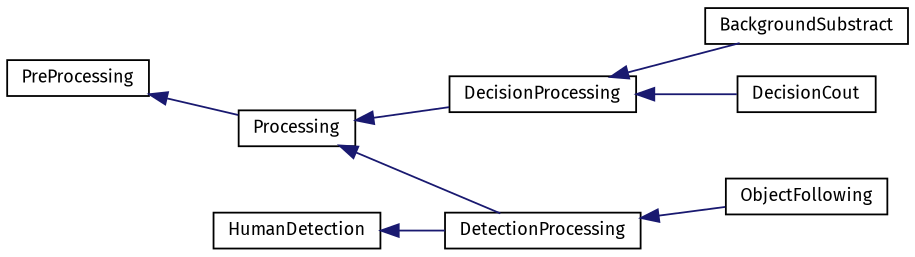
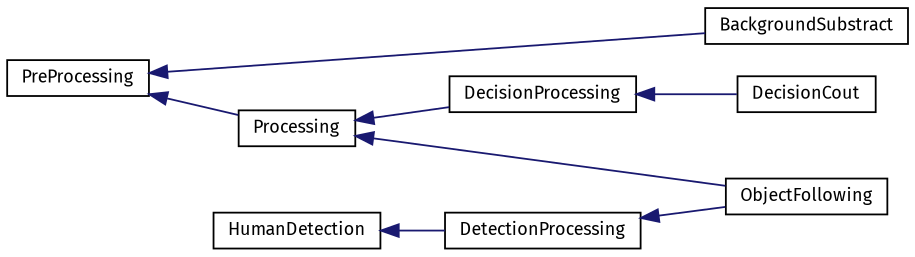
(684, 58) -> (436, 52)
(428, 183) -> (549, 162)
